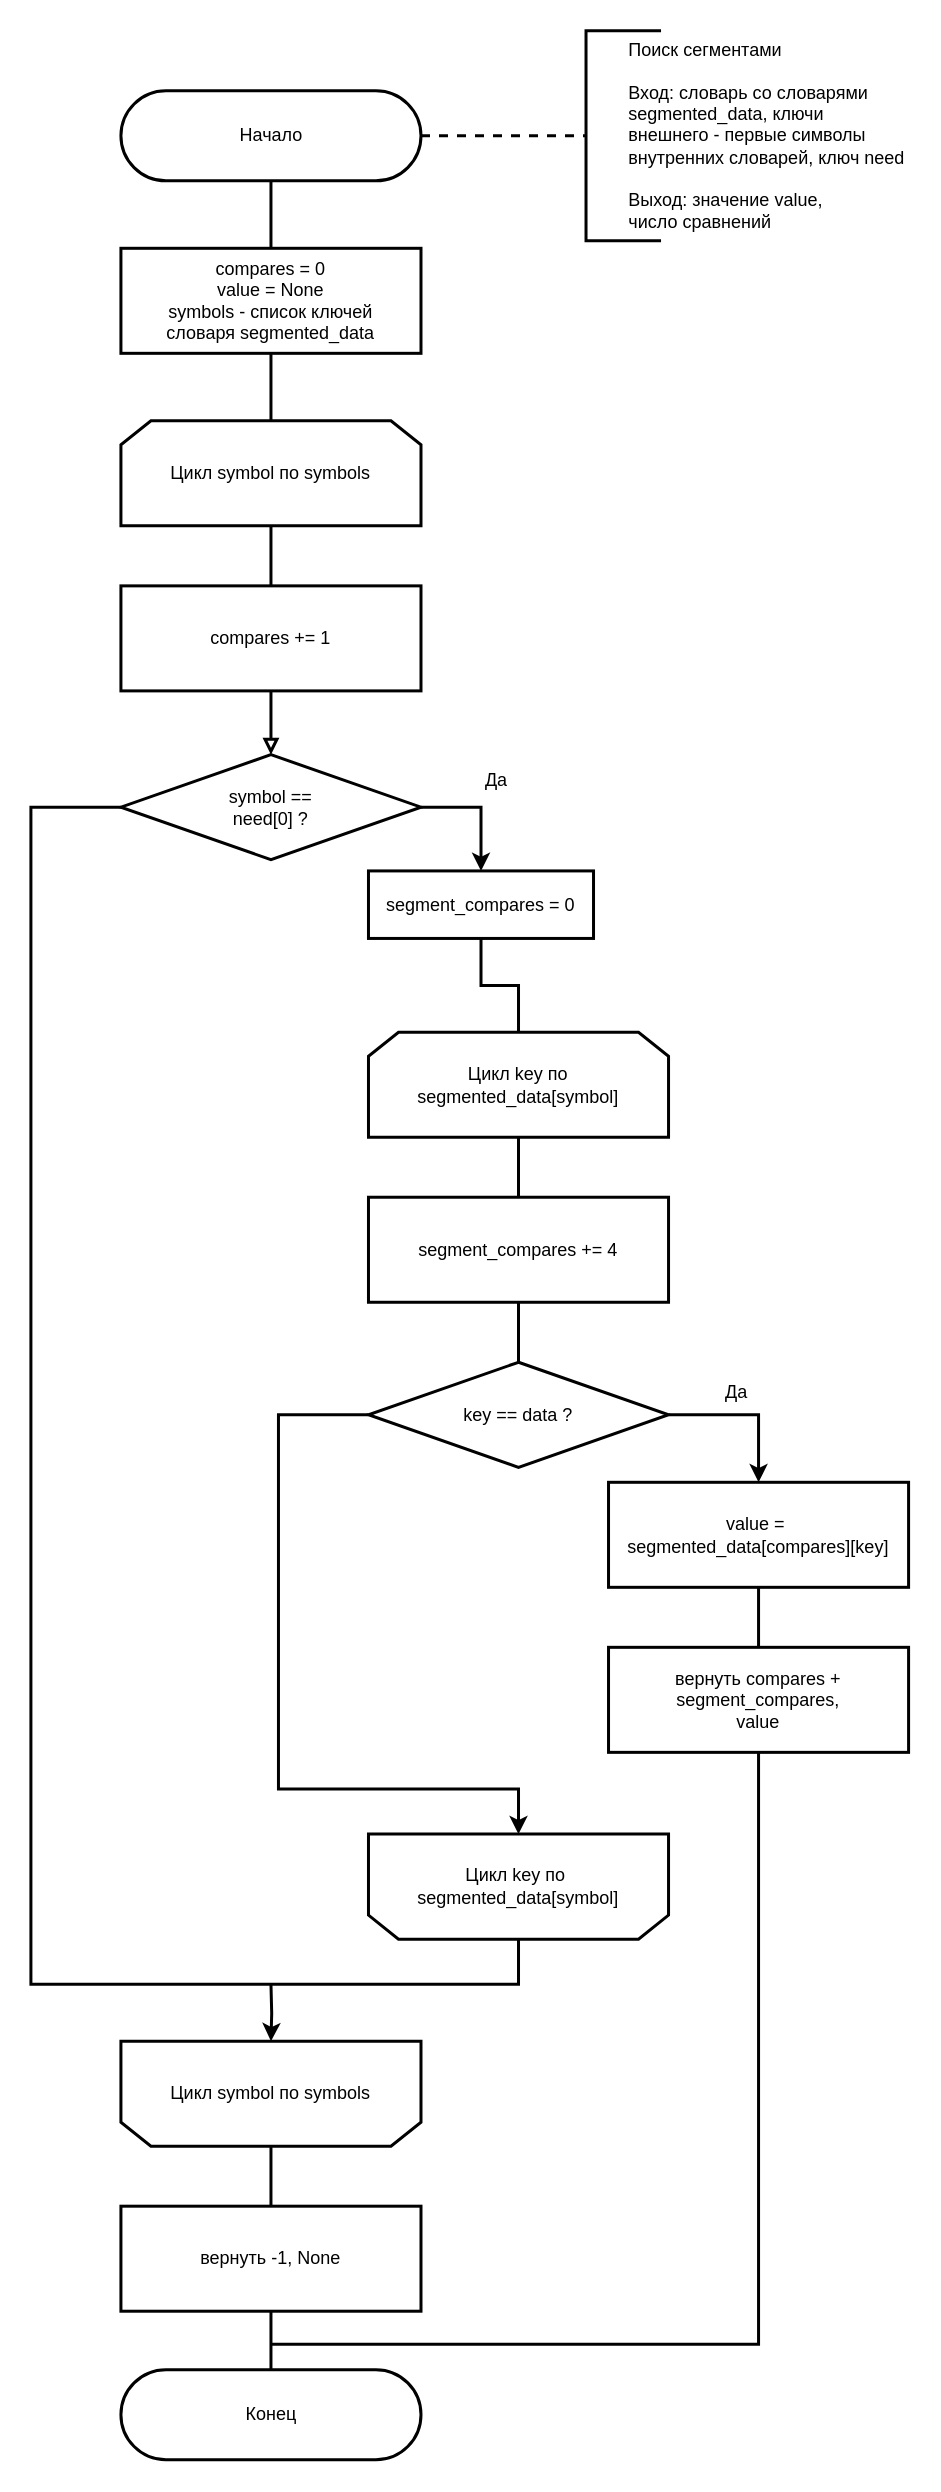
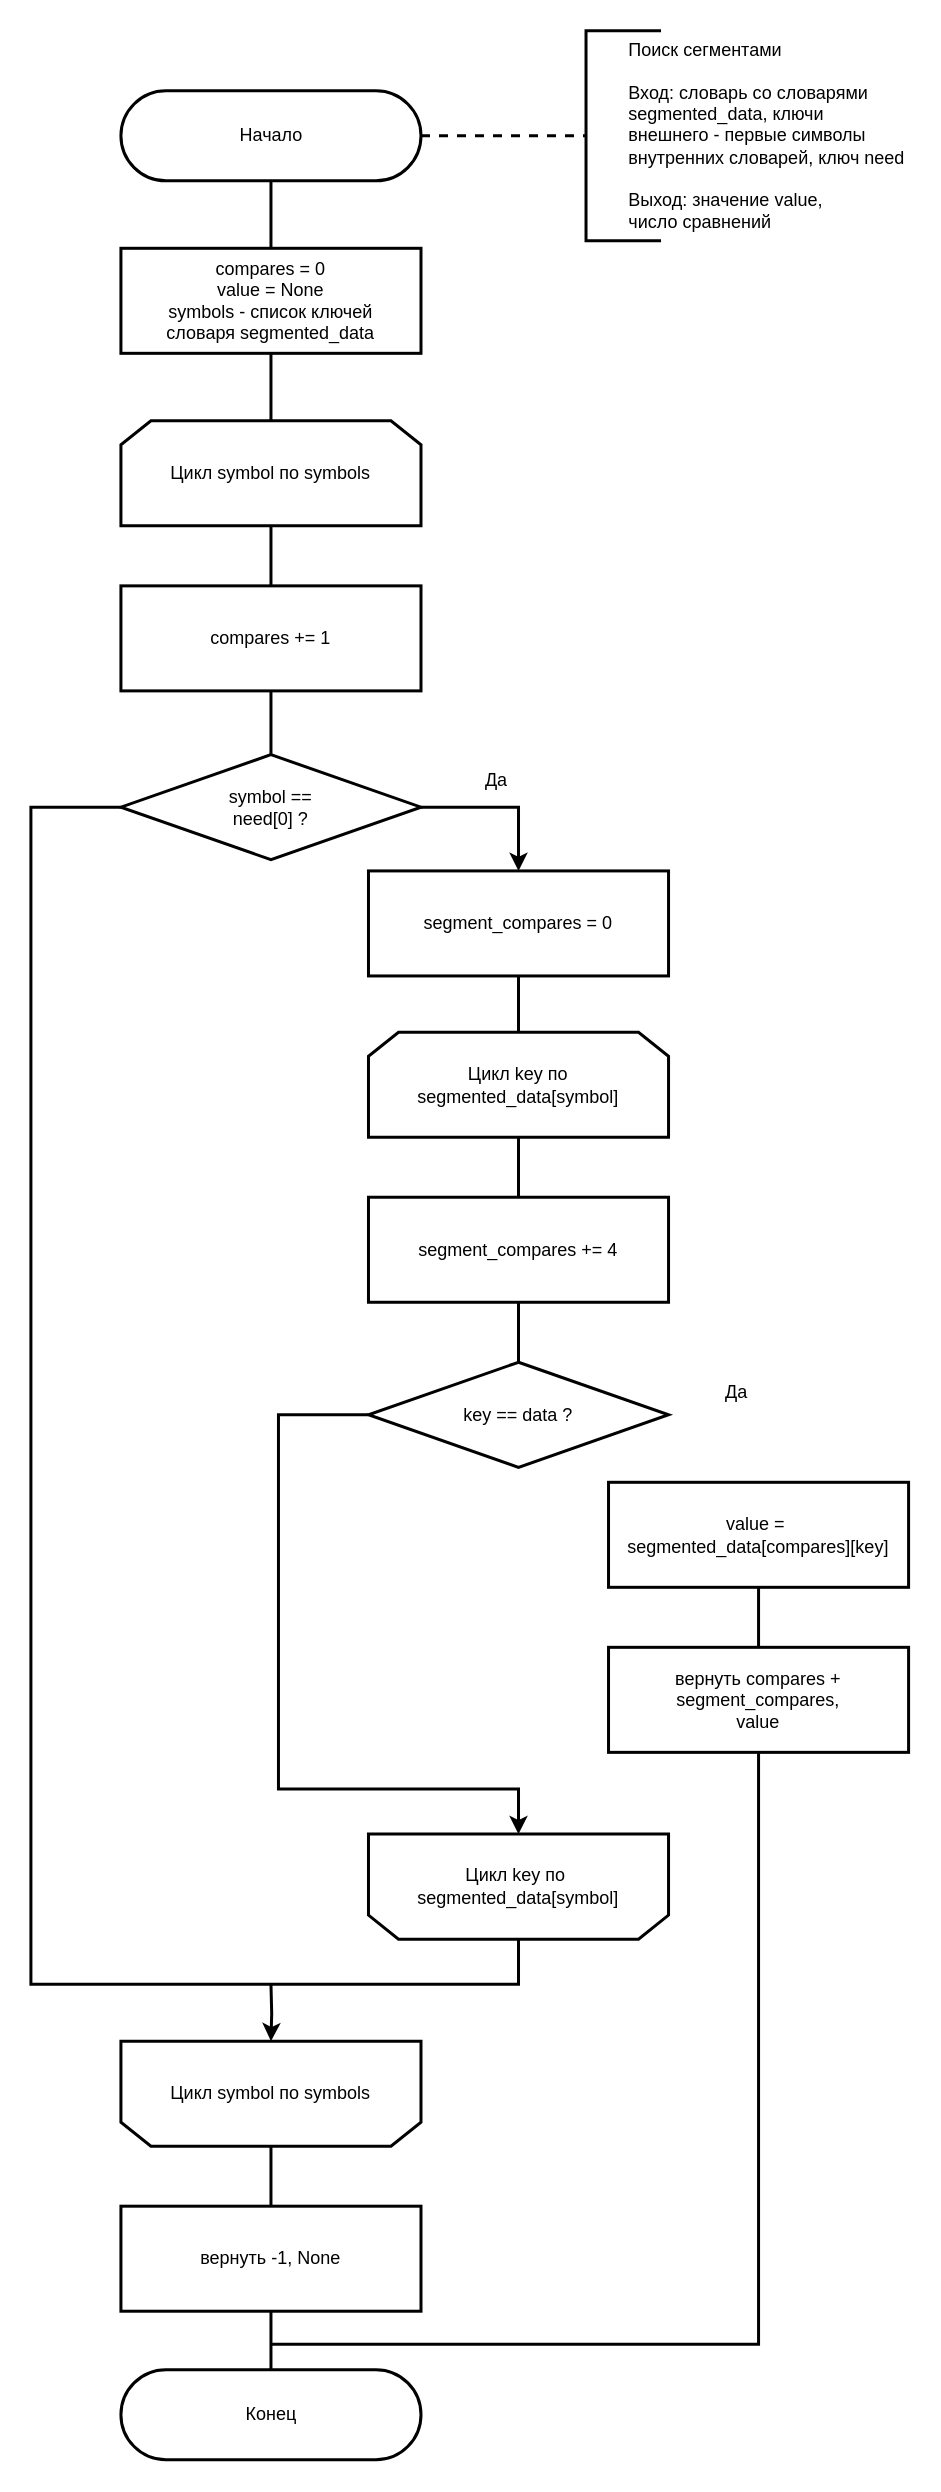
(271, 737) -> (271, 744)
(481, 905) -> (518, 923)
(740, 1415) -> none
